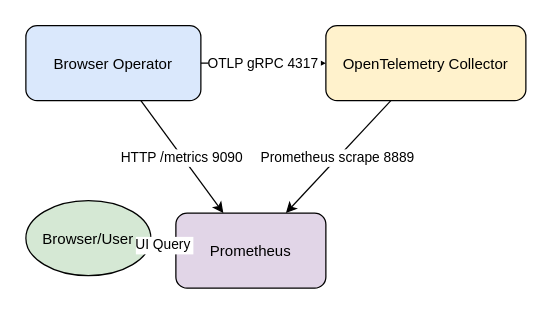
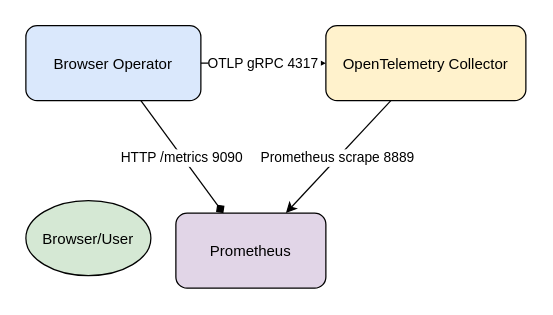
(217, 205) -> (217, 205)
(167, 244) -> none
